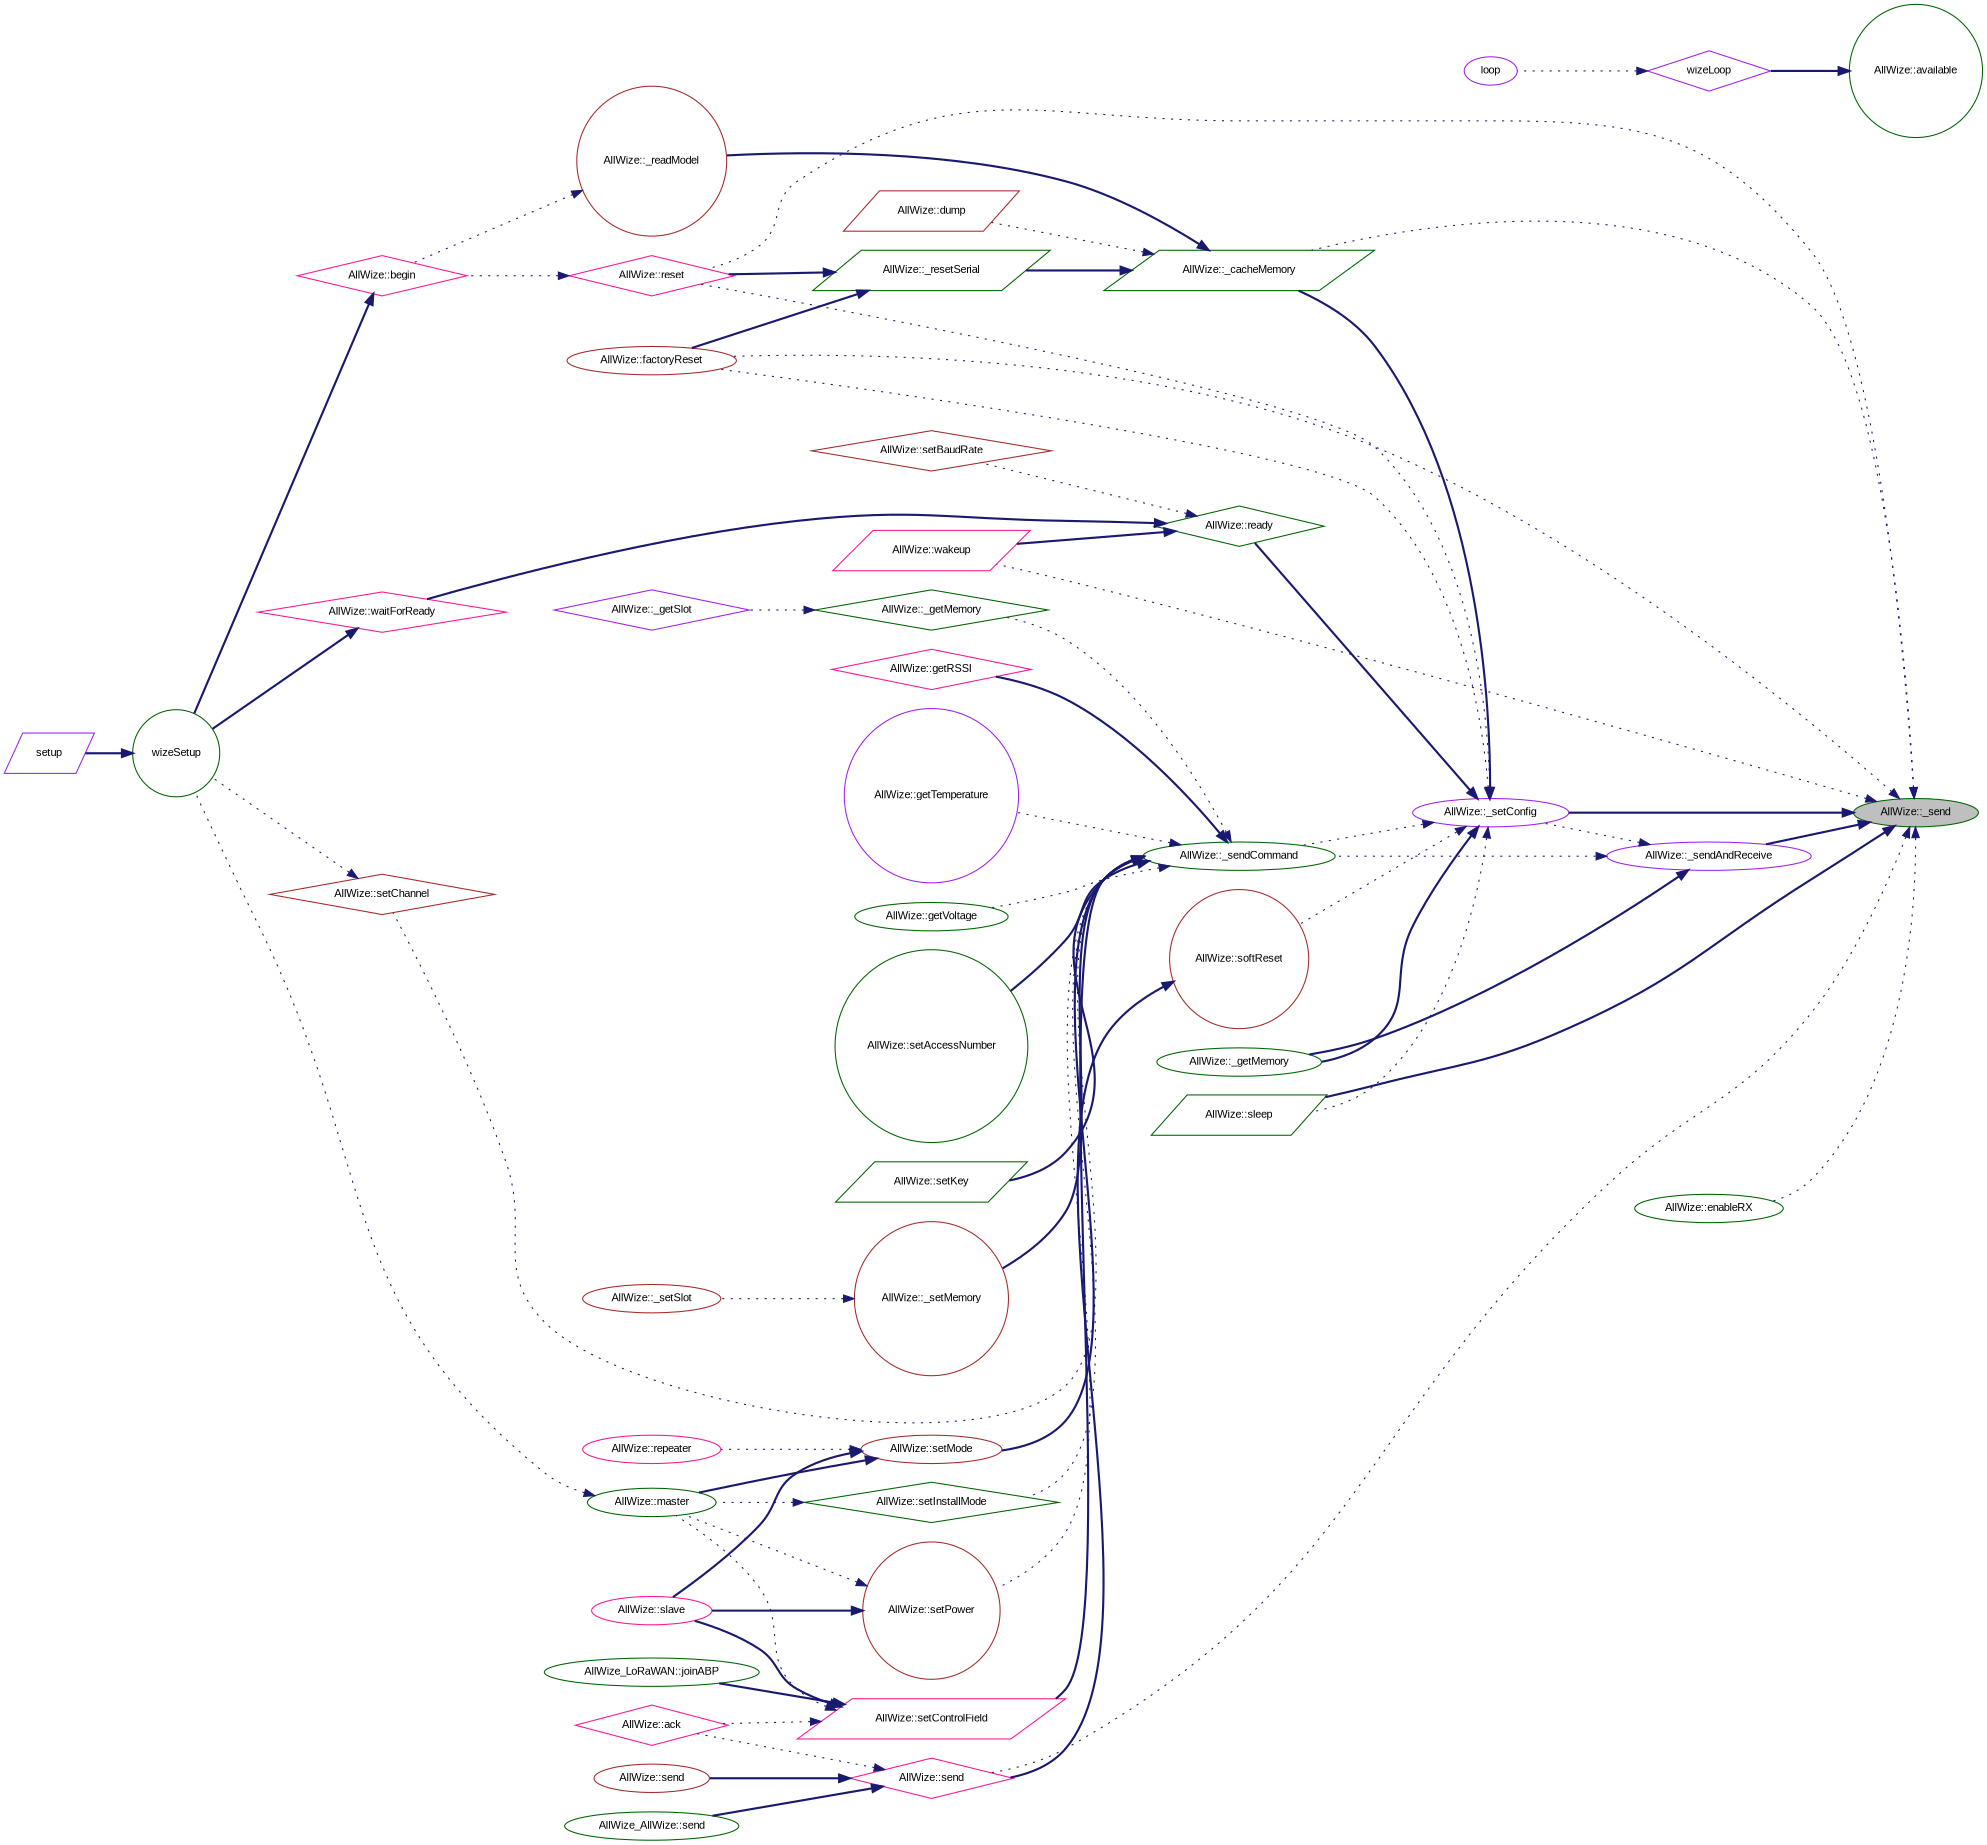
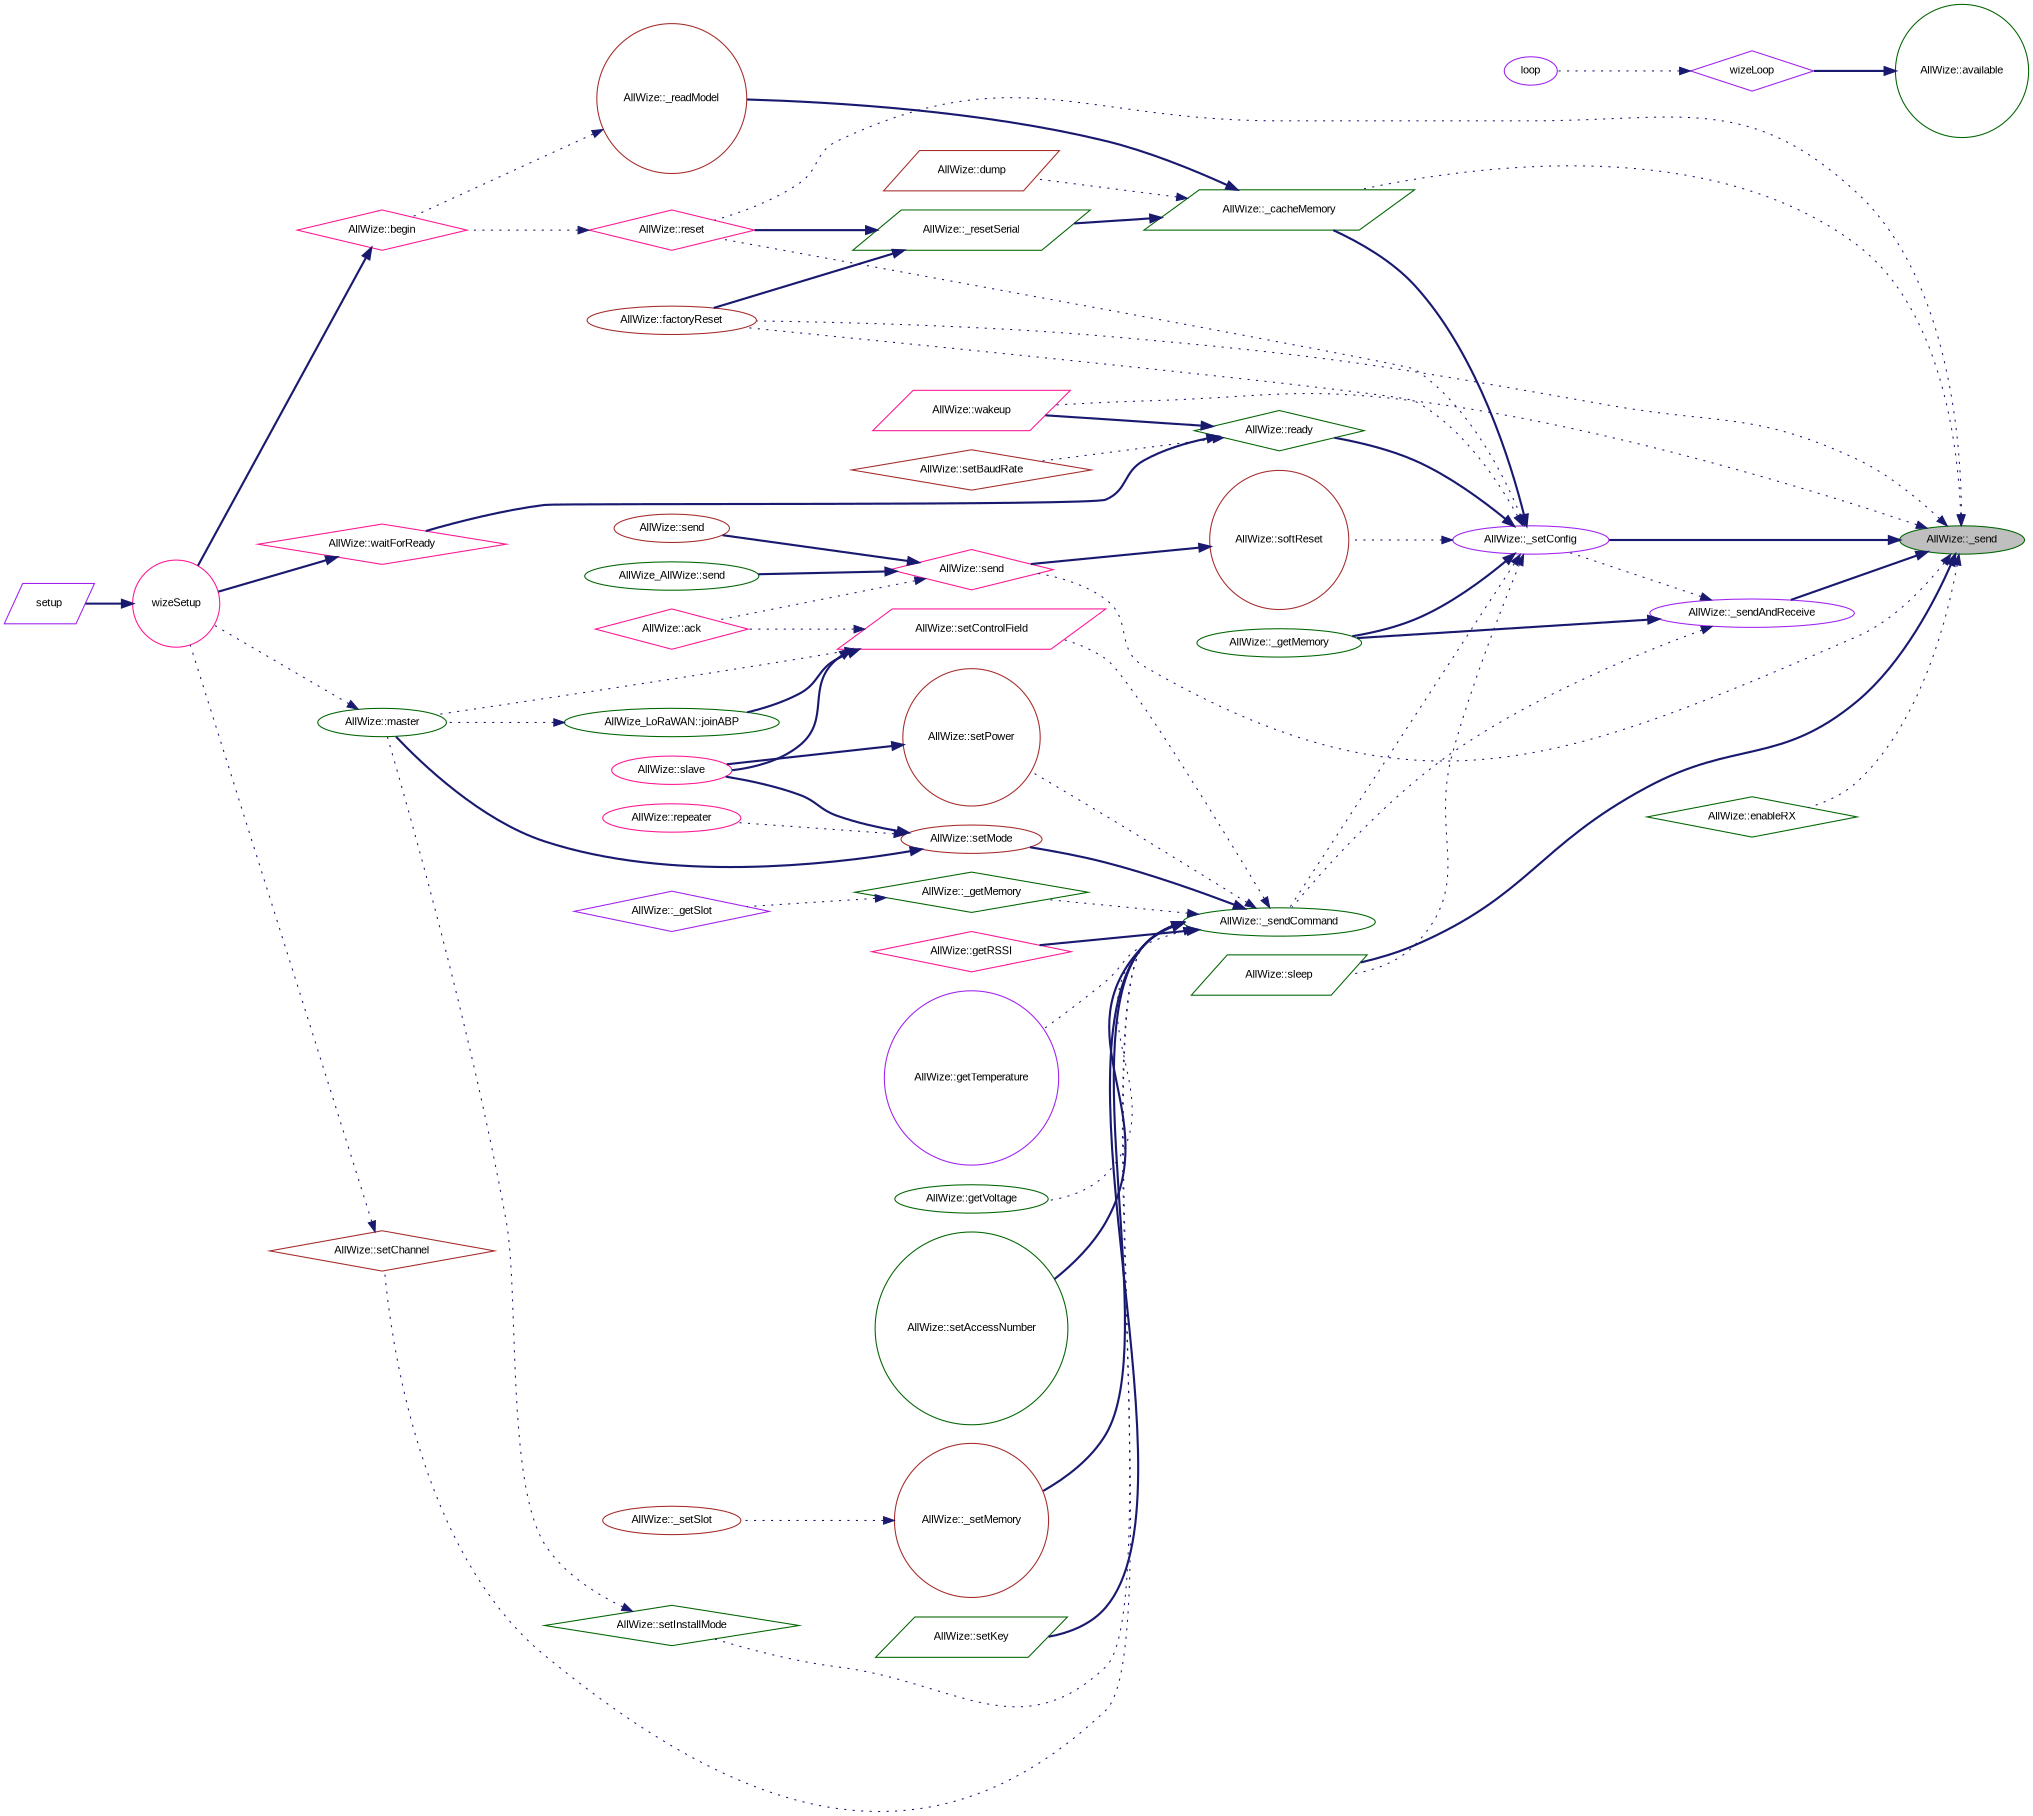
(176, 753) -> (176, 604)
(1709, 1208) -> (1752, 817)
(1088, 1489) -> (1177, 757)
(771, 1548) -> (500, 723)
